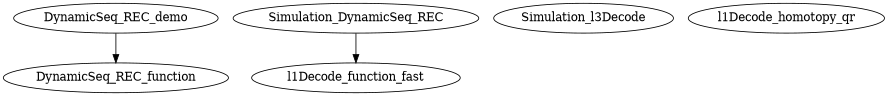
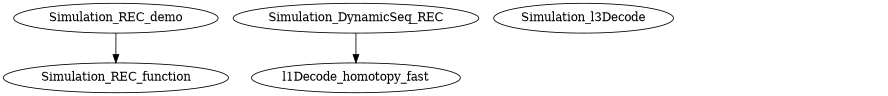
(116, 18) -> (116, 18)
(786, 18) -> none
(116, 78) -> (116, 78)
(356, 78) -> (356, 78)
